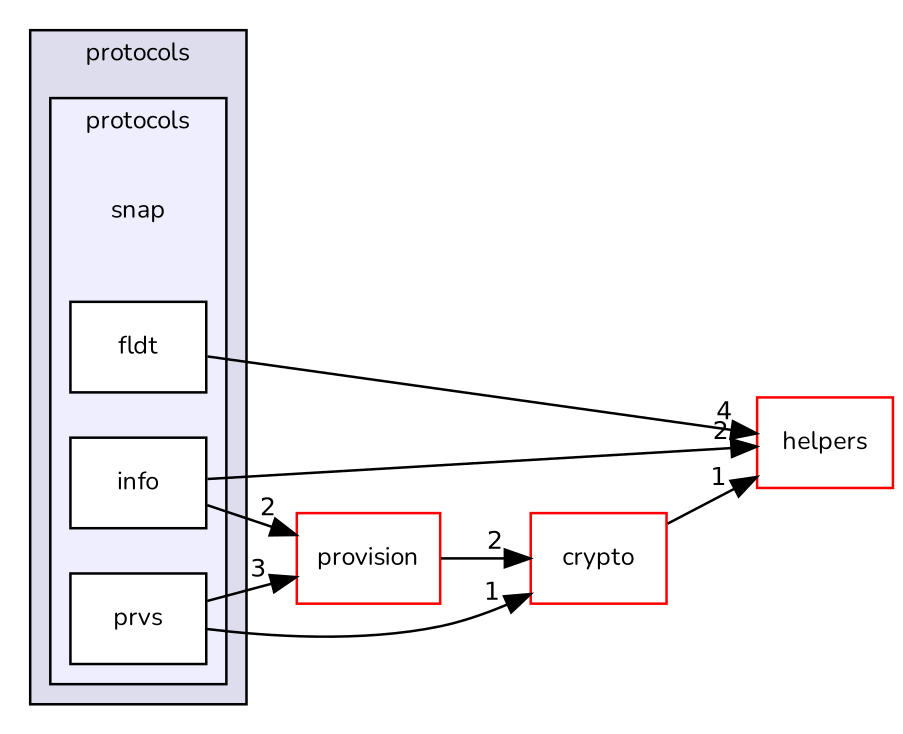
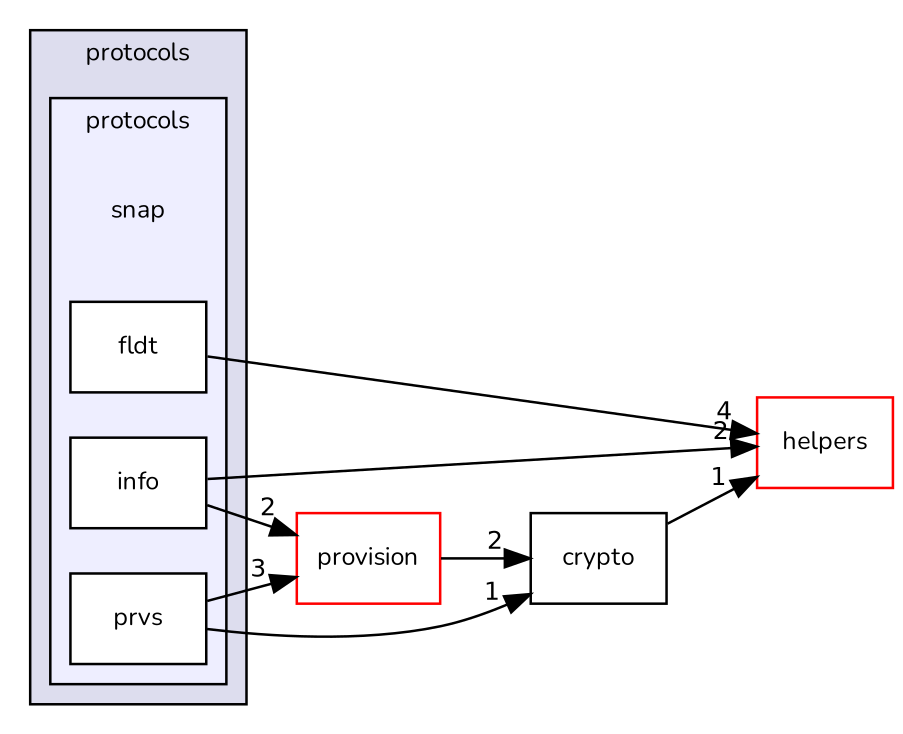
(599, 558) -> (599, 558)
